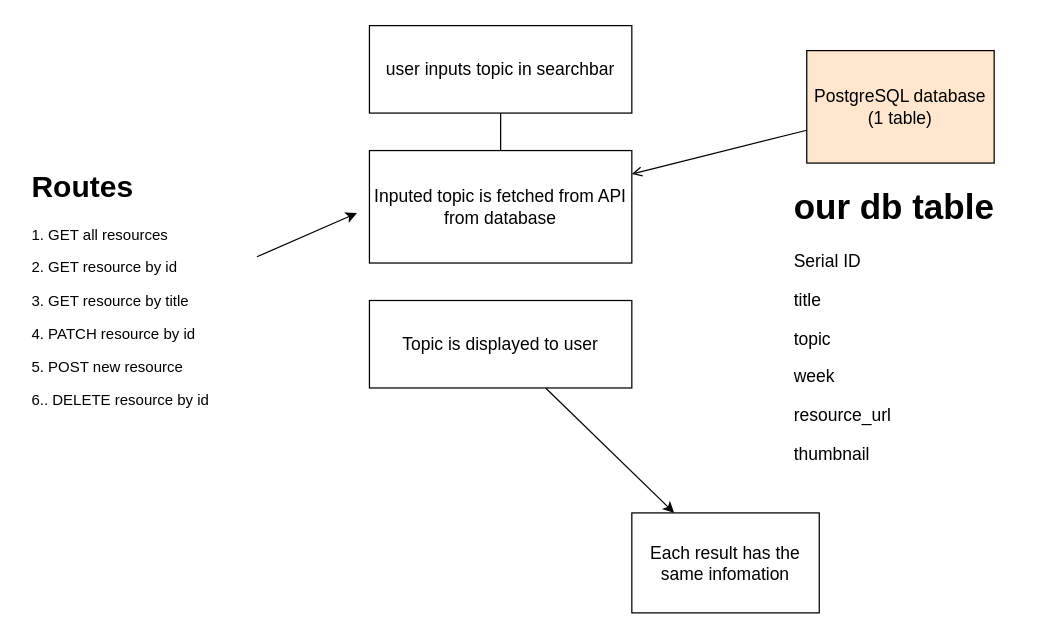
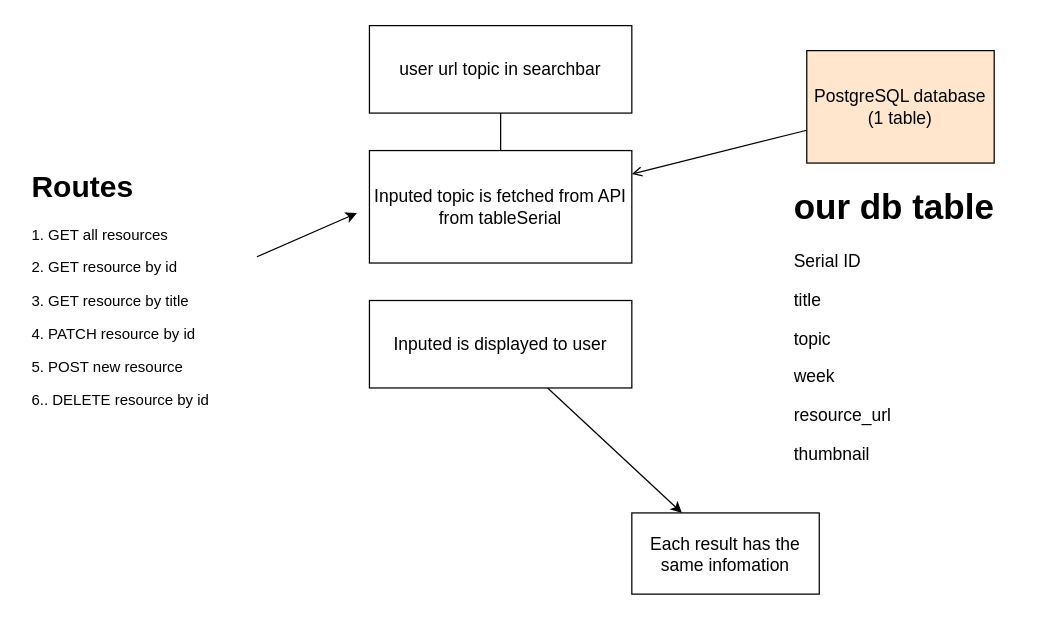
(501, 69) -> (501, 69)
(501, 207) -> (501, 207)
(501, 344) -> (501, 344)
(726, 563) -> (726, 554)
